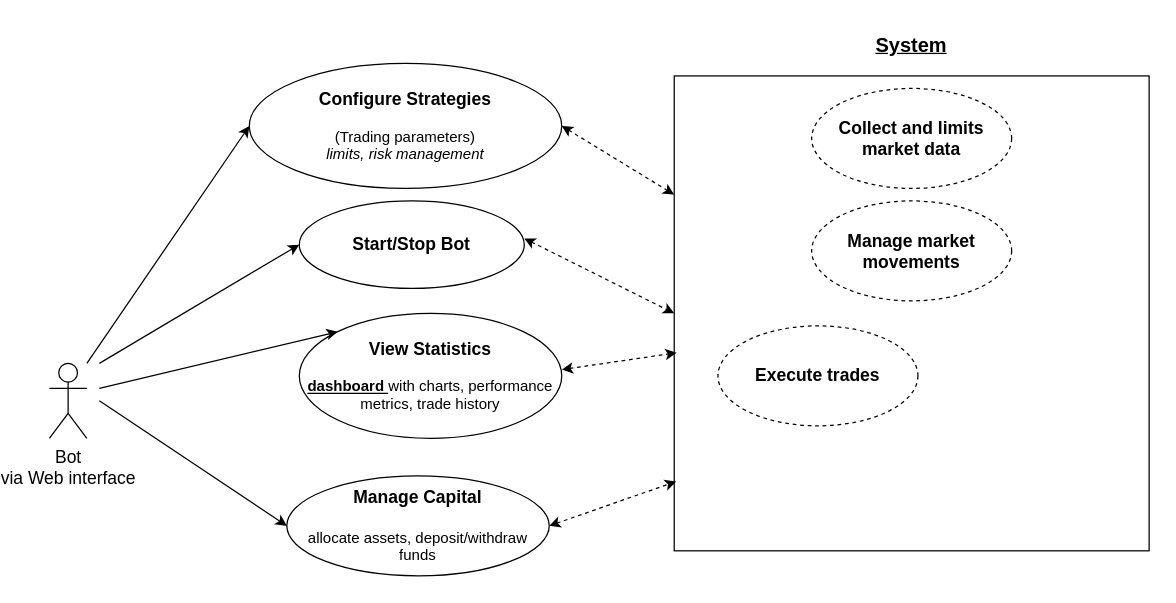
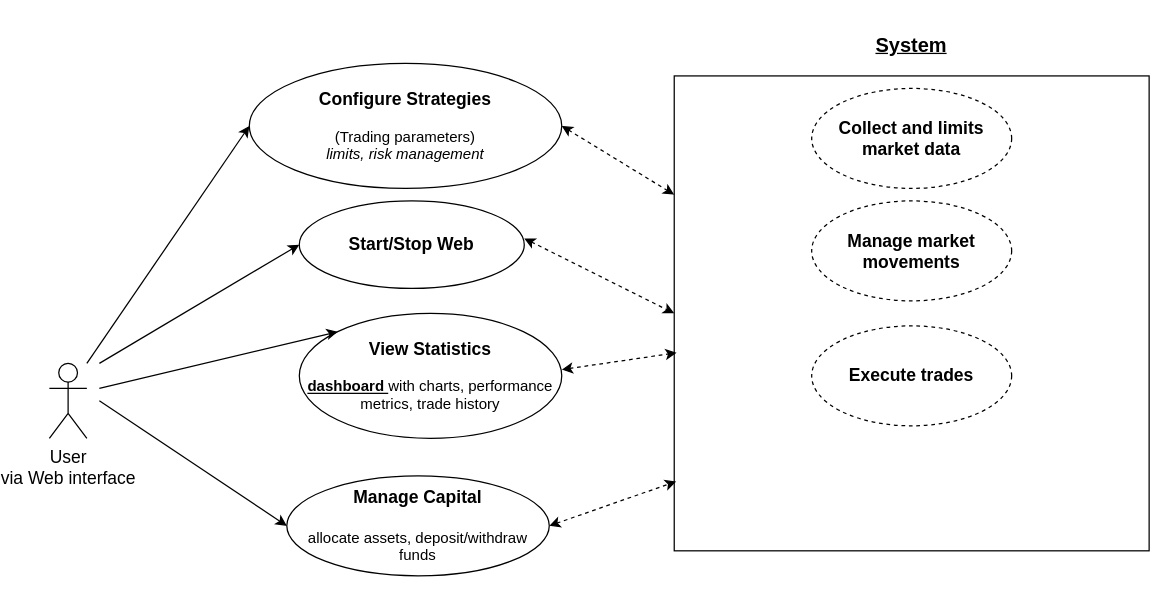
(412, 244) -> (412, 244)
(818, 376) -> (912, 376)
(69, 465) -> (69, 465)
